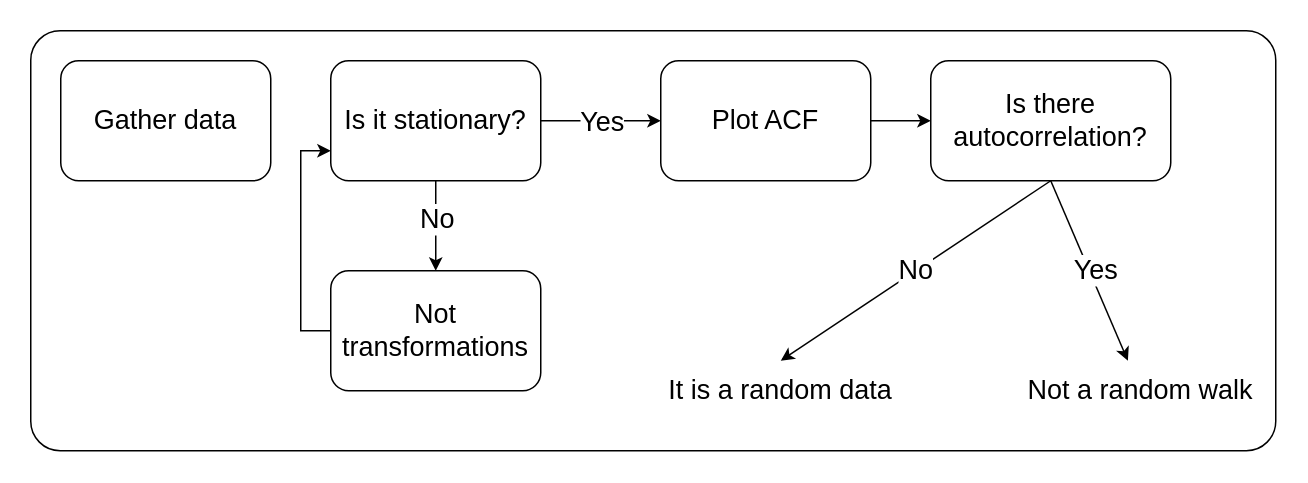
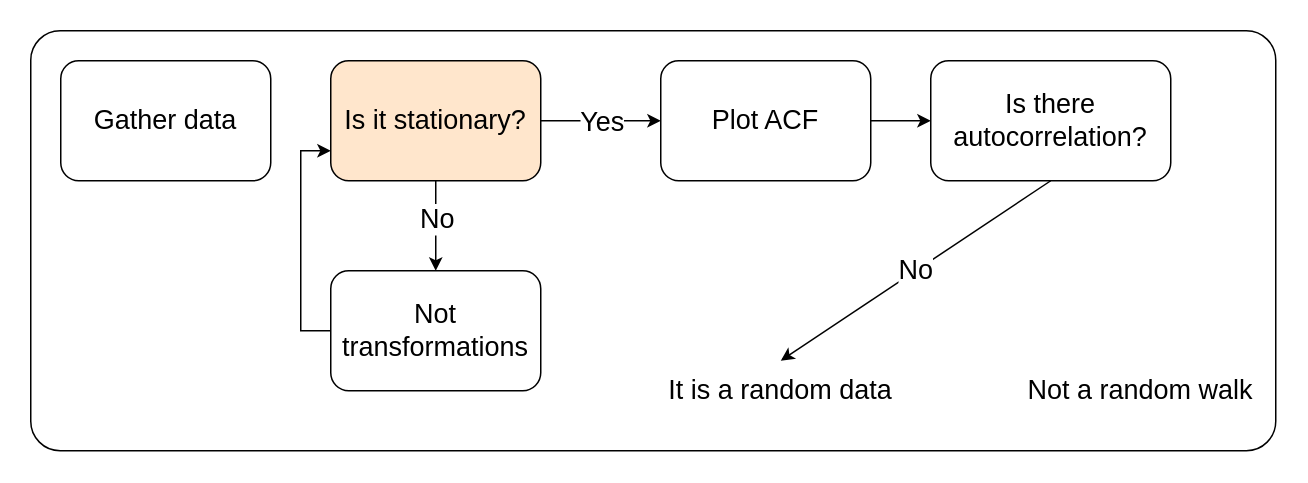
(436, 121) -> (436, 121)
(1087, 266) -> none
